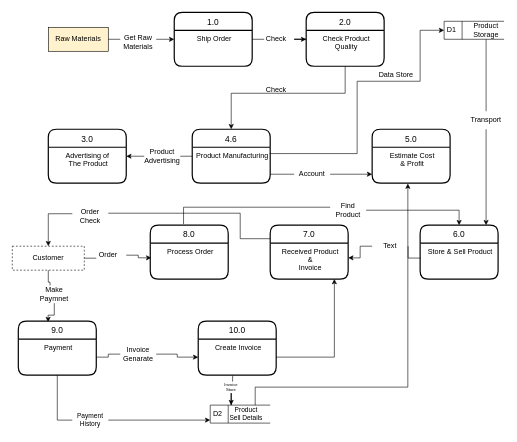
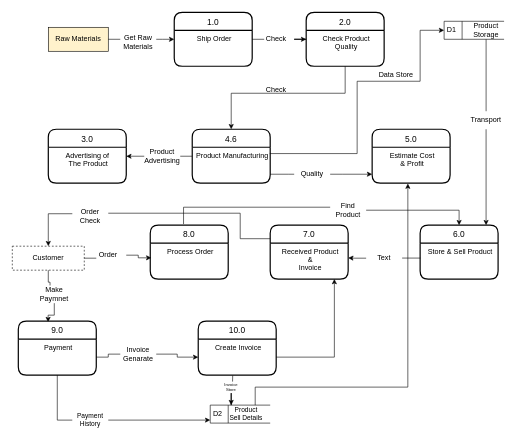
(312, 174) -> (312, 174)
(390, 246) -> (384, 258)
